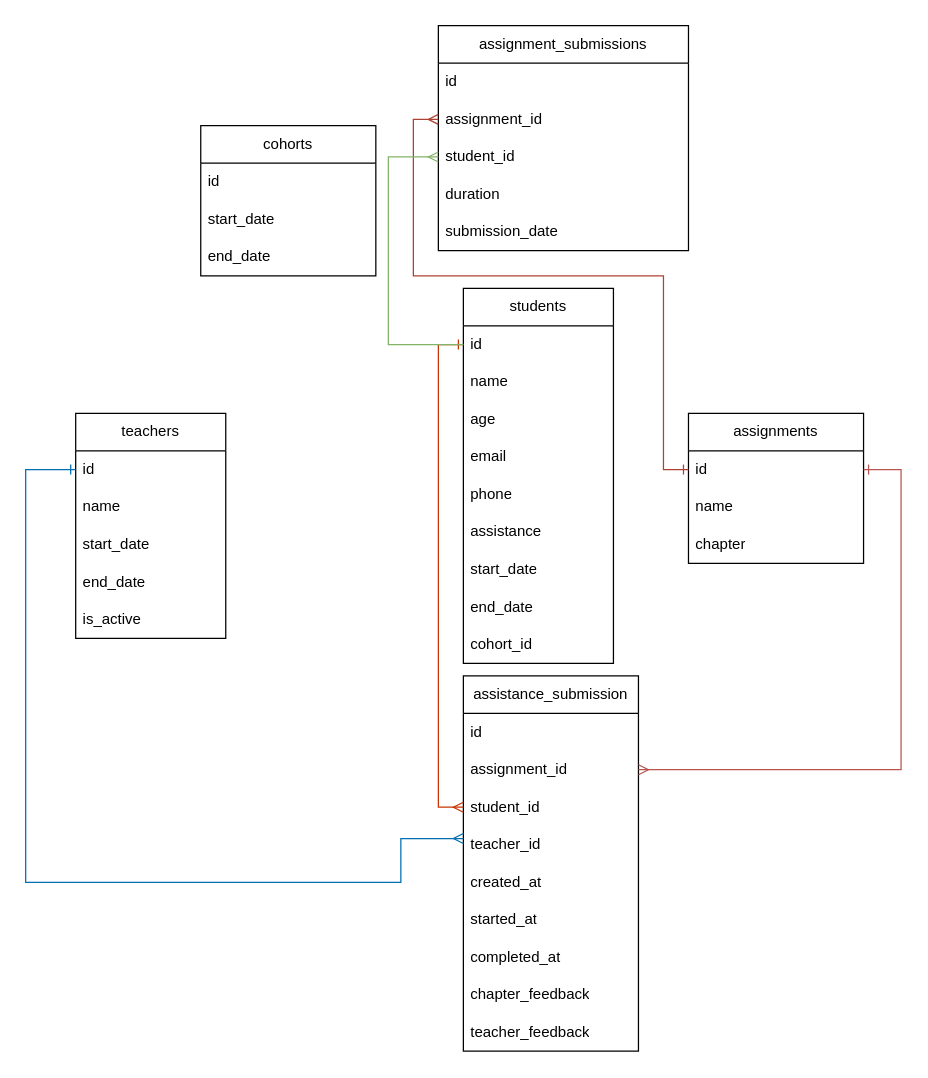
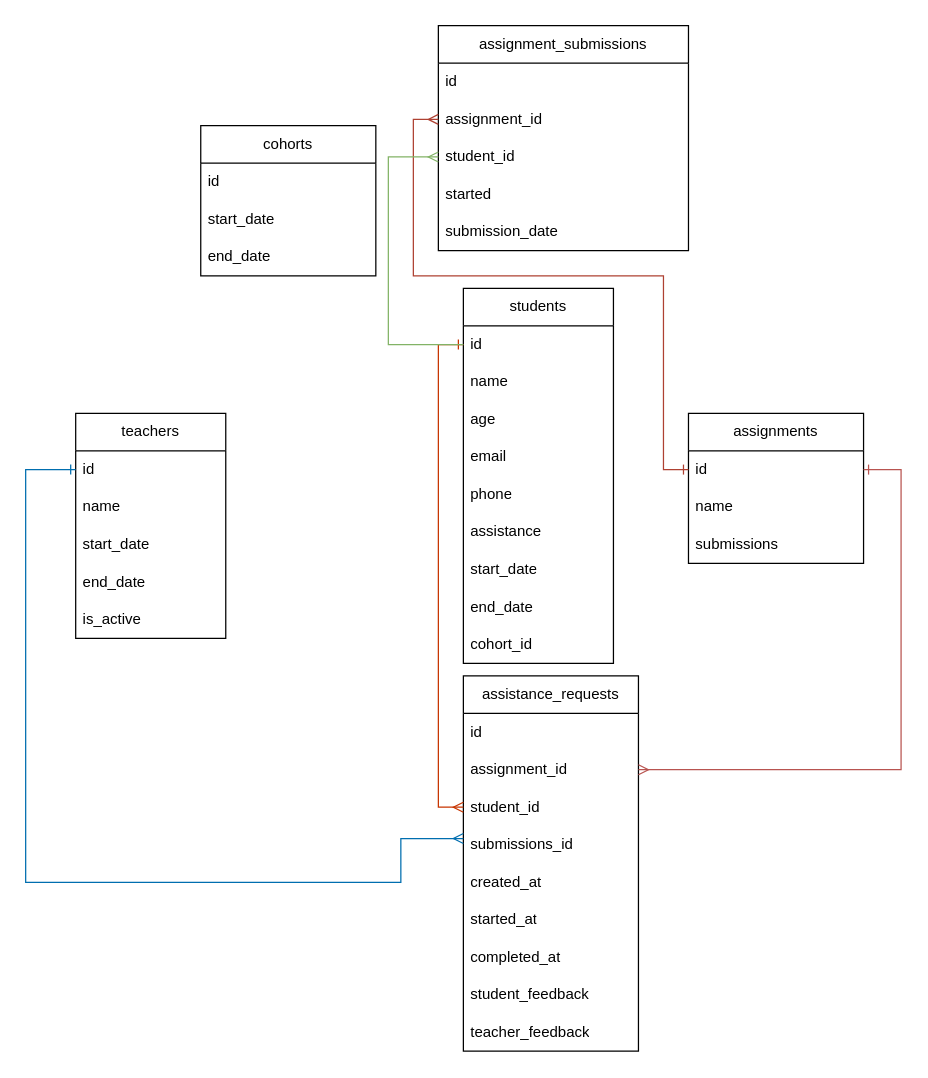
(477, 194) -> (475, 194)
(725, 544) -> (738, 544)
(551, 694) -> (551, 694)
(511, 844) -> (524, 844)
(538, 994) -> (538, 994)
